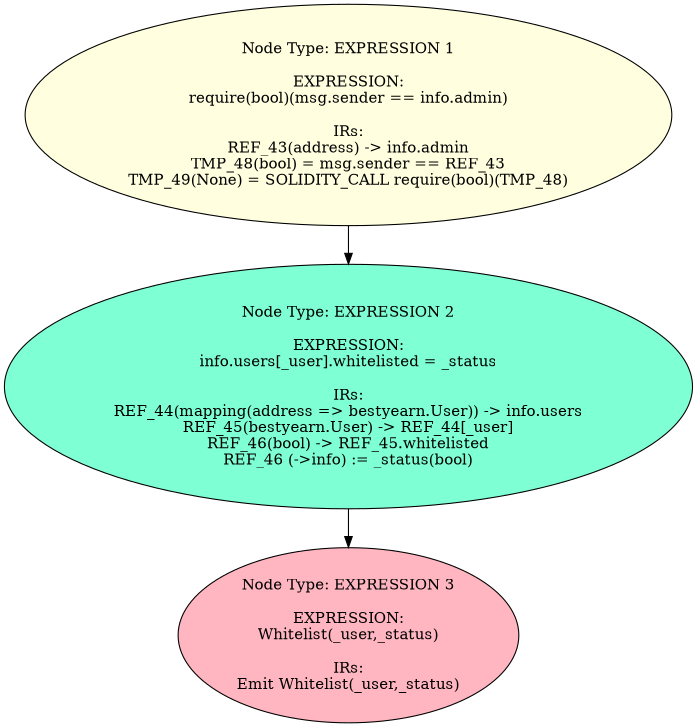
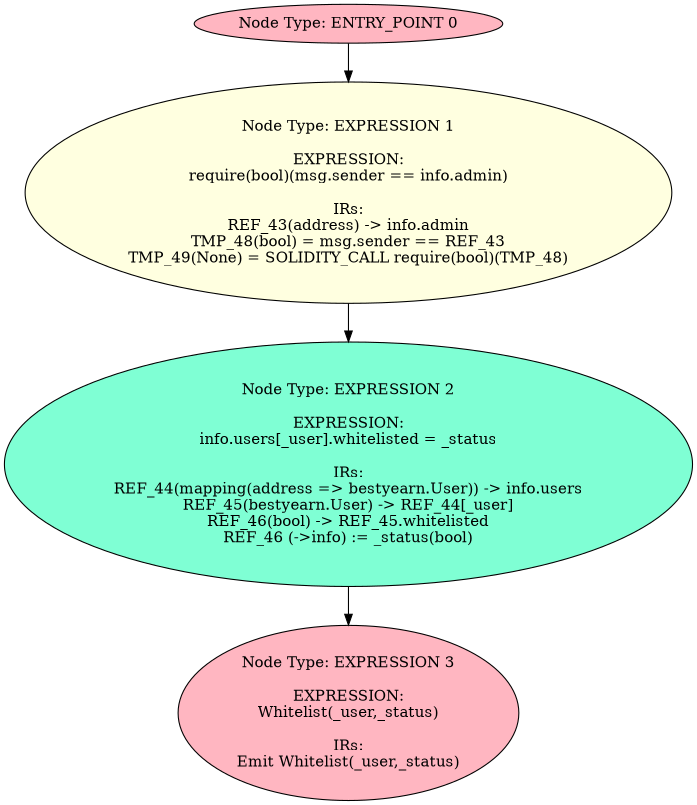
none -> (348, 24)
